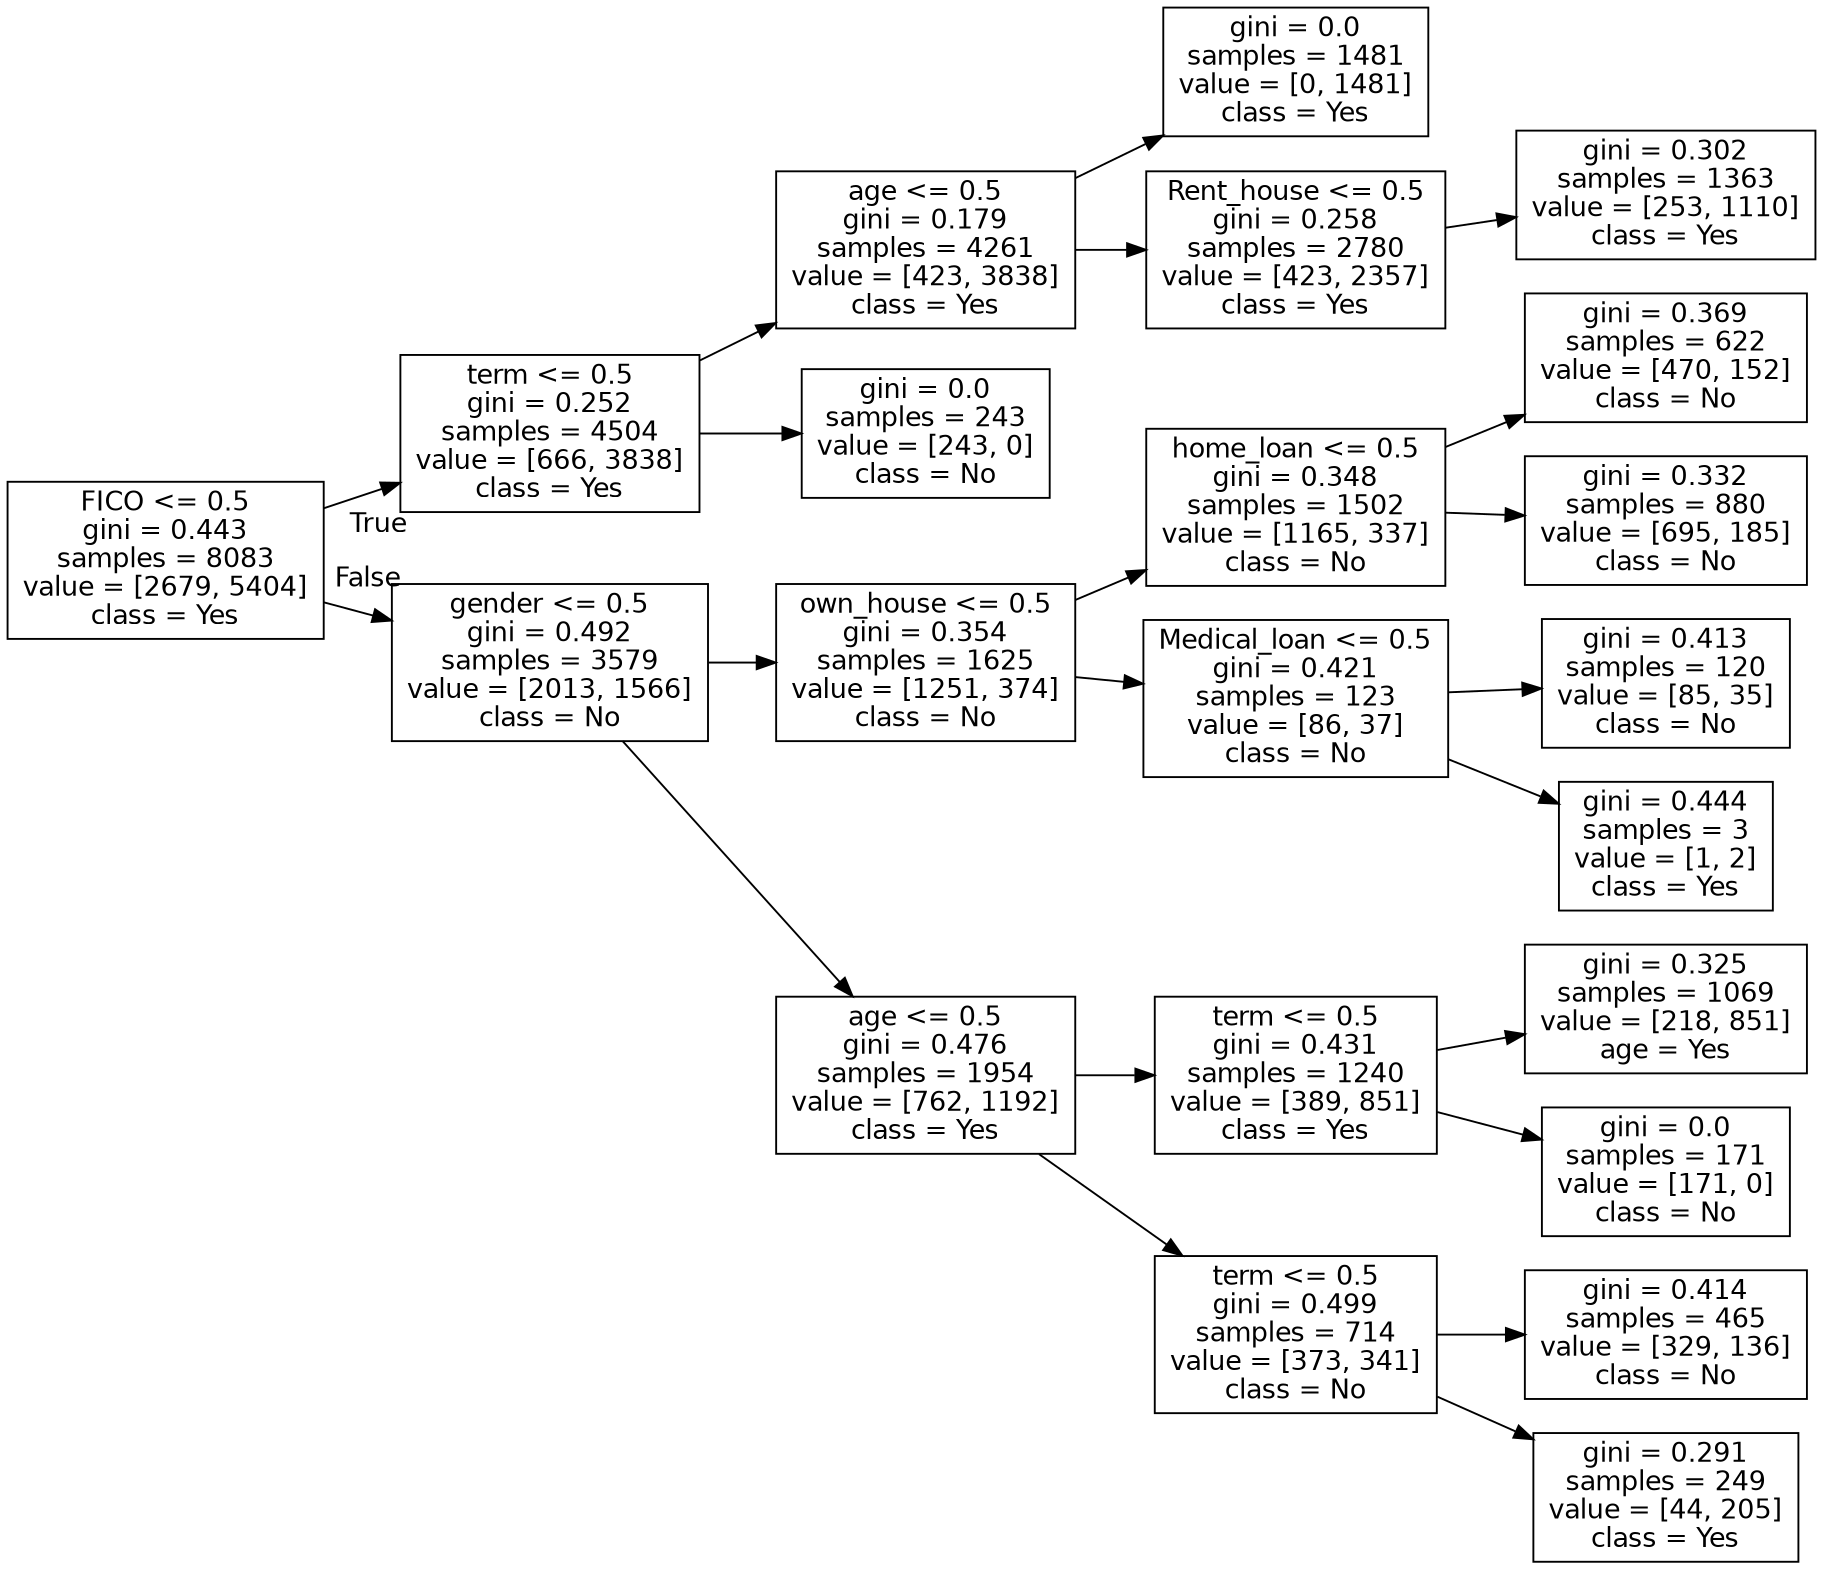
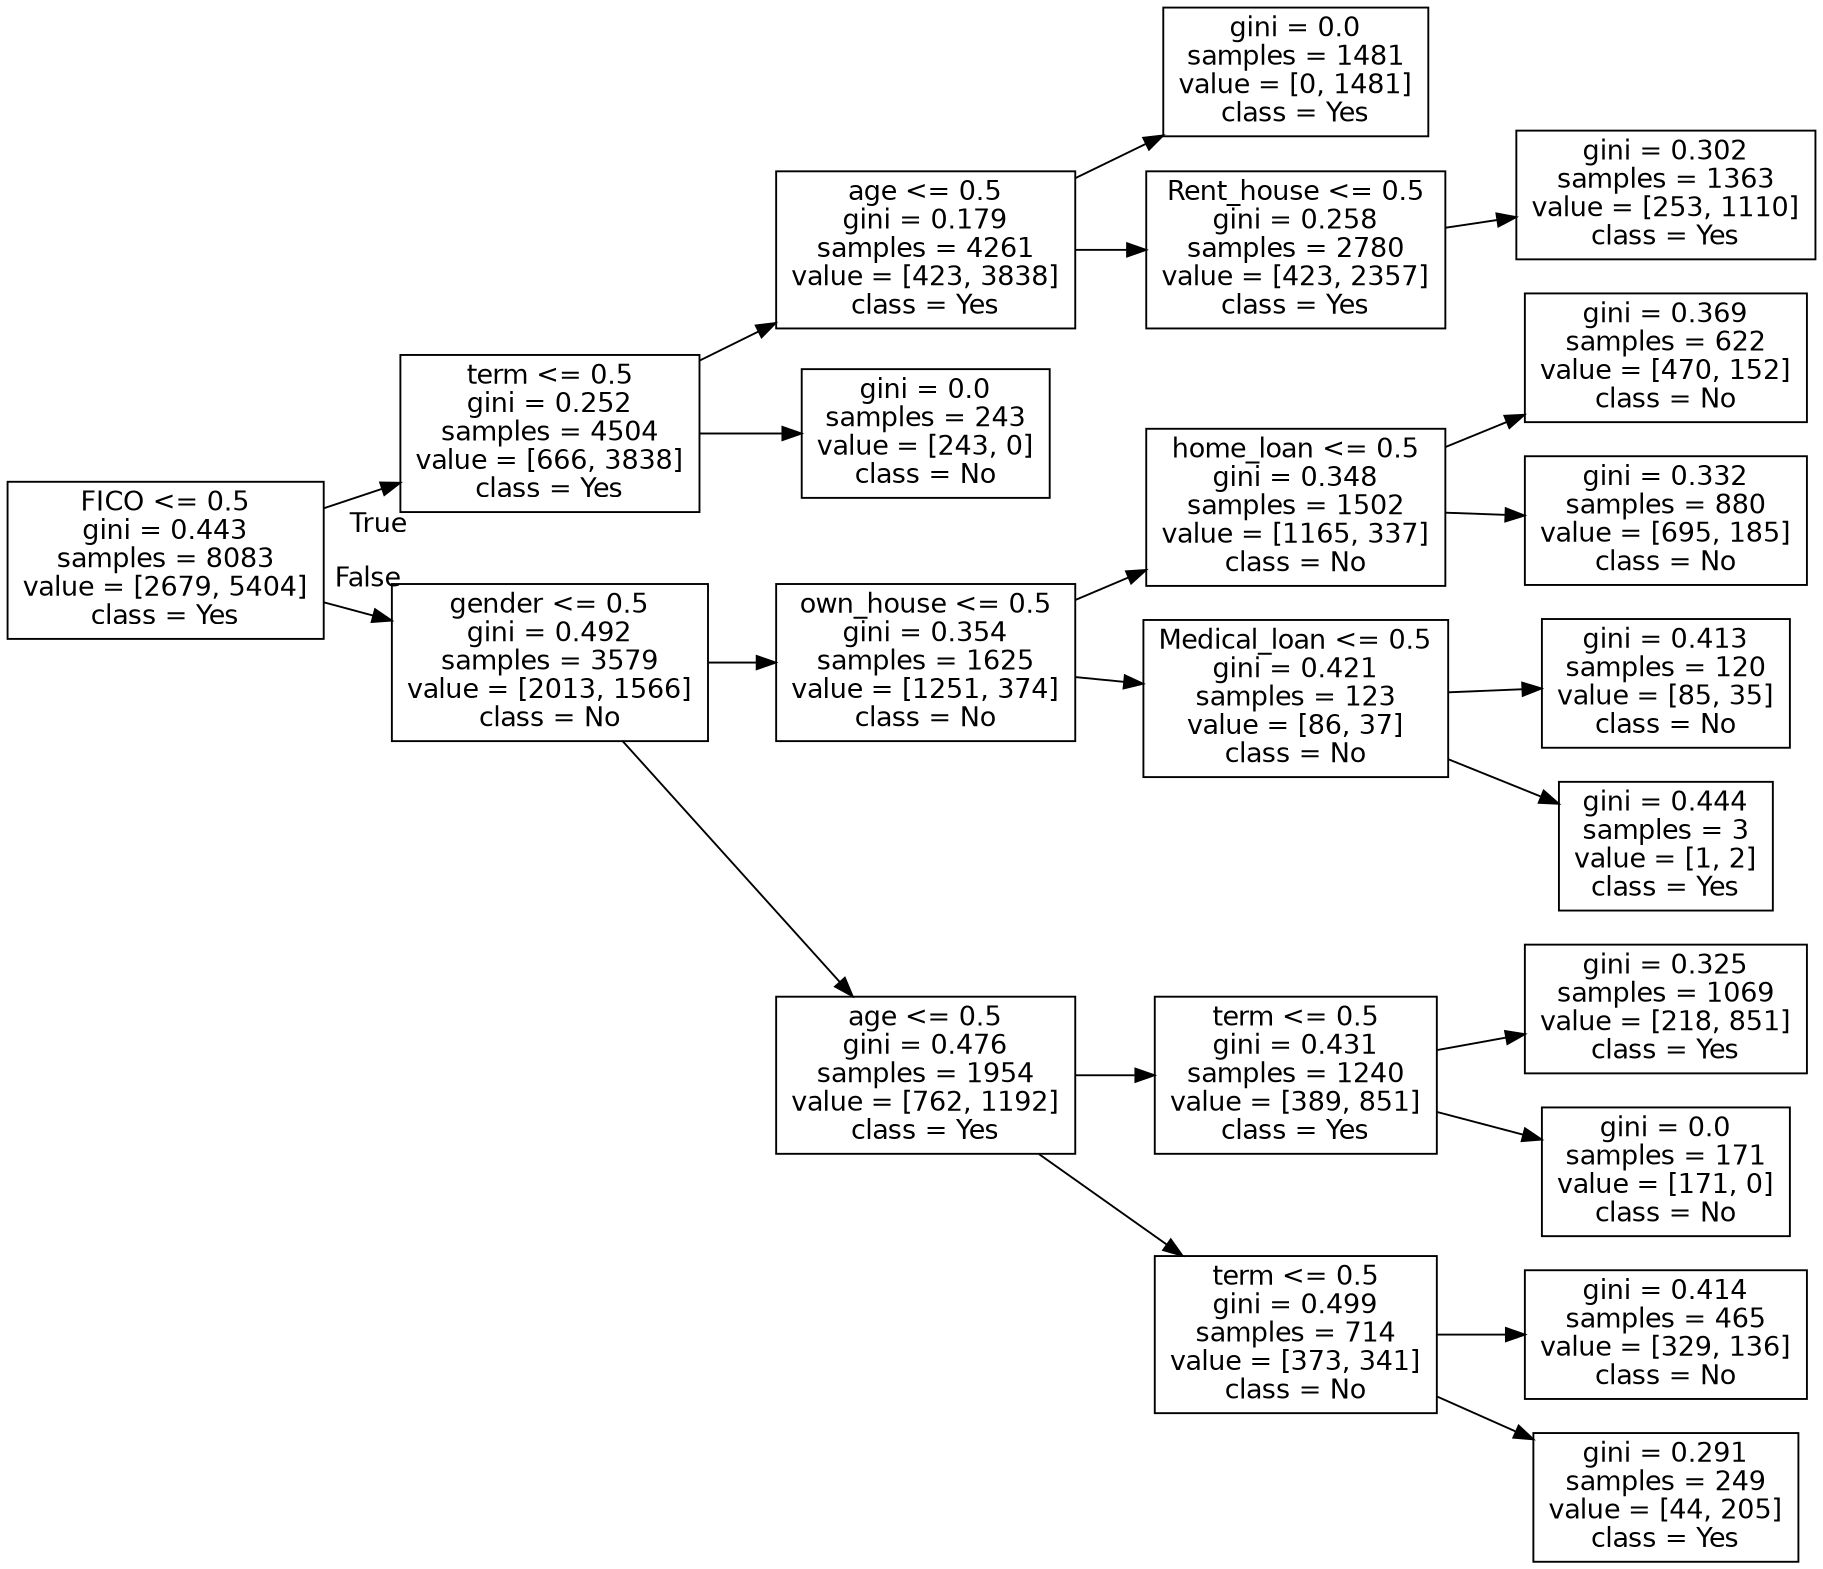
(1666, 1009) -> (1666, 1009)
